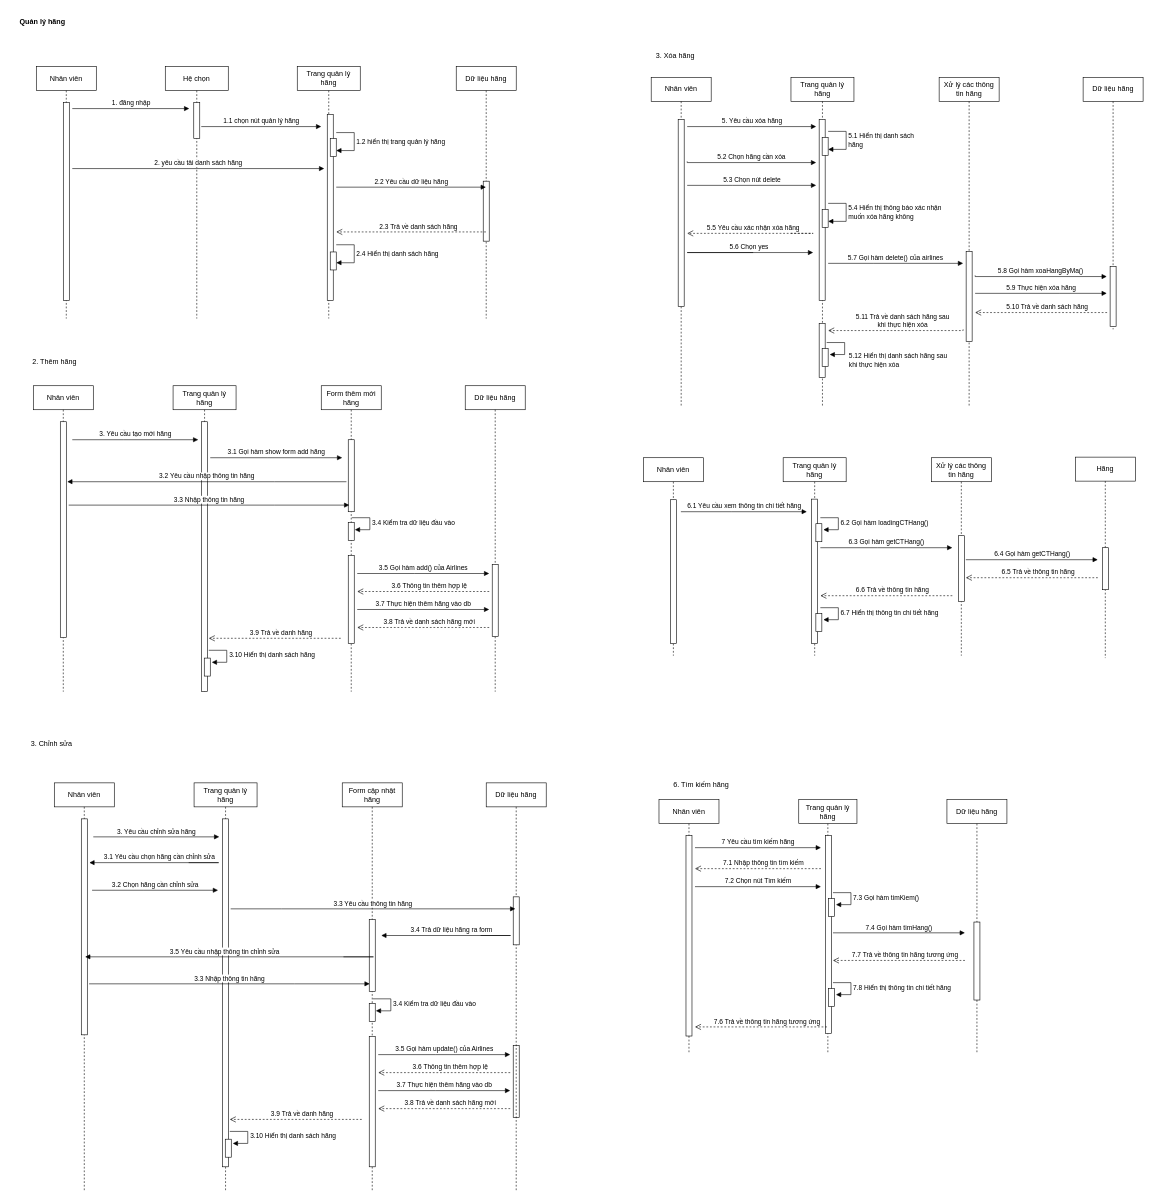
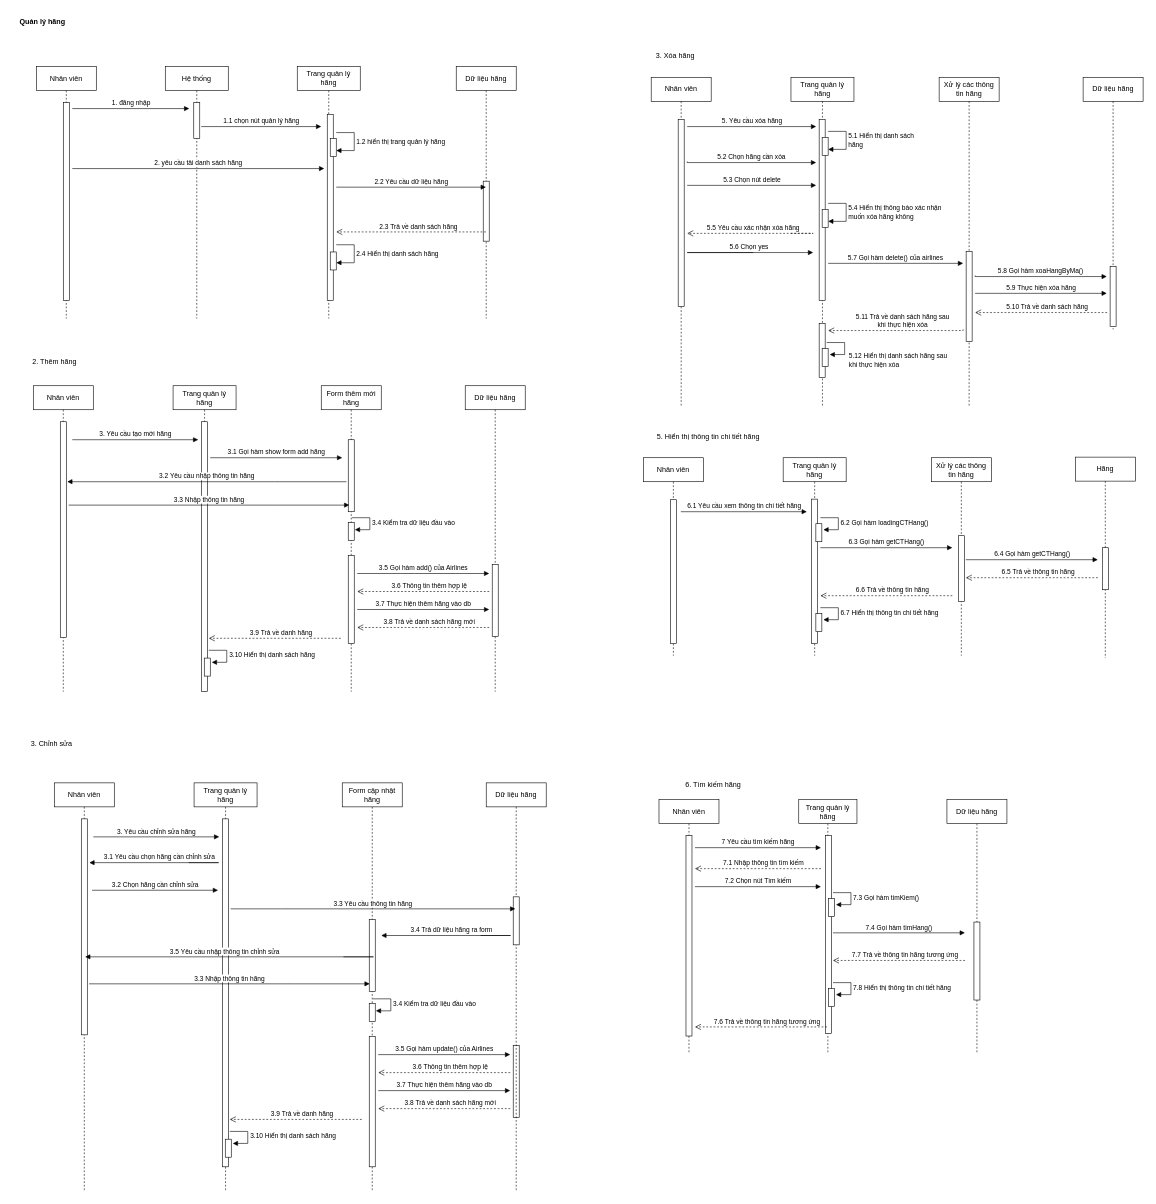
(197, 78) -> (197, 78)
none -> (708, 437)
(701, 785) -> (713, 785)
